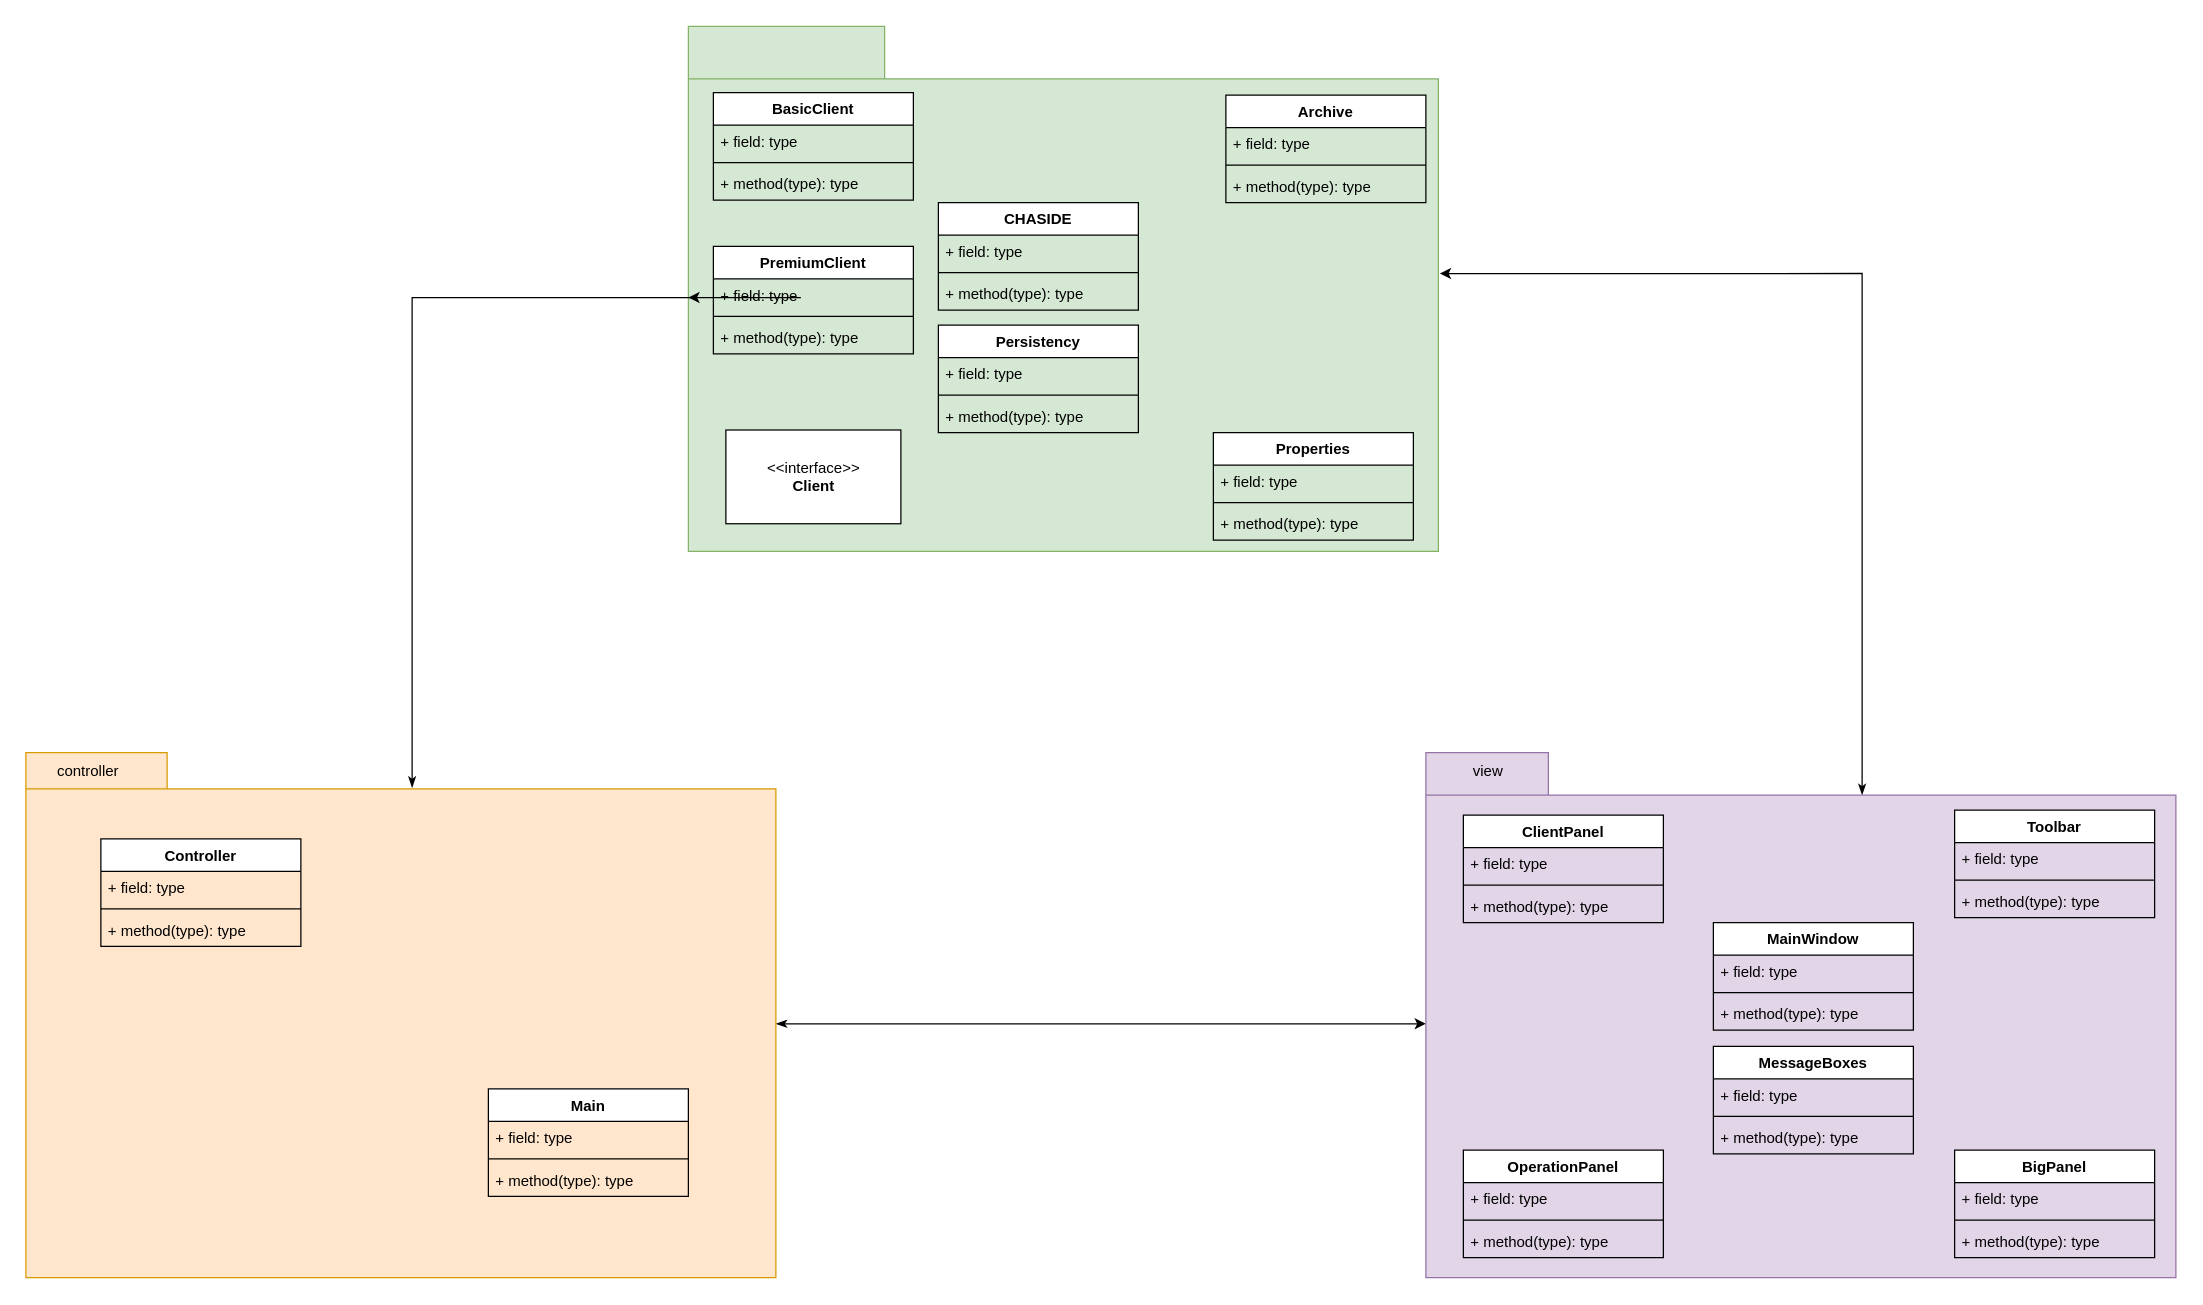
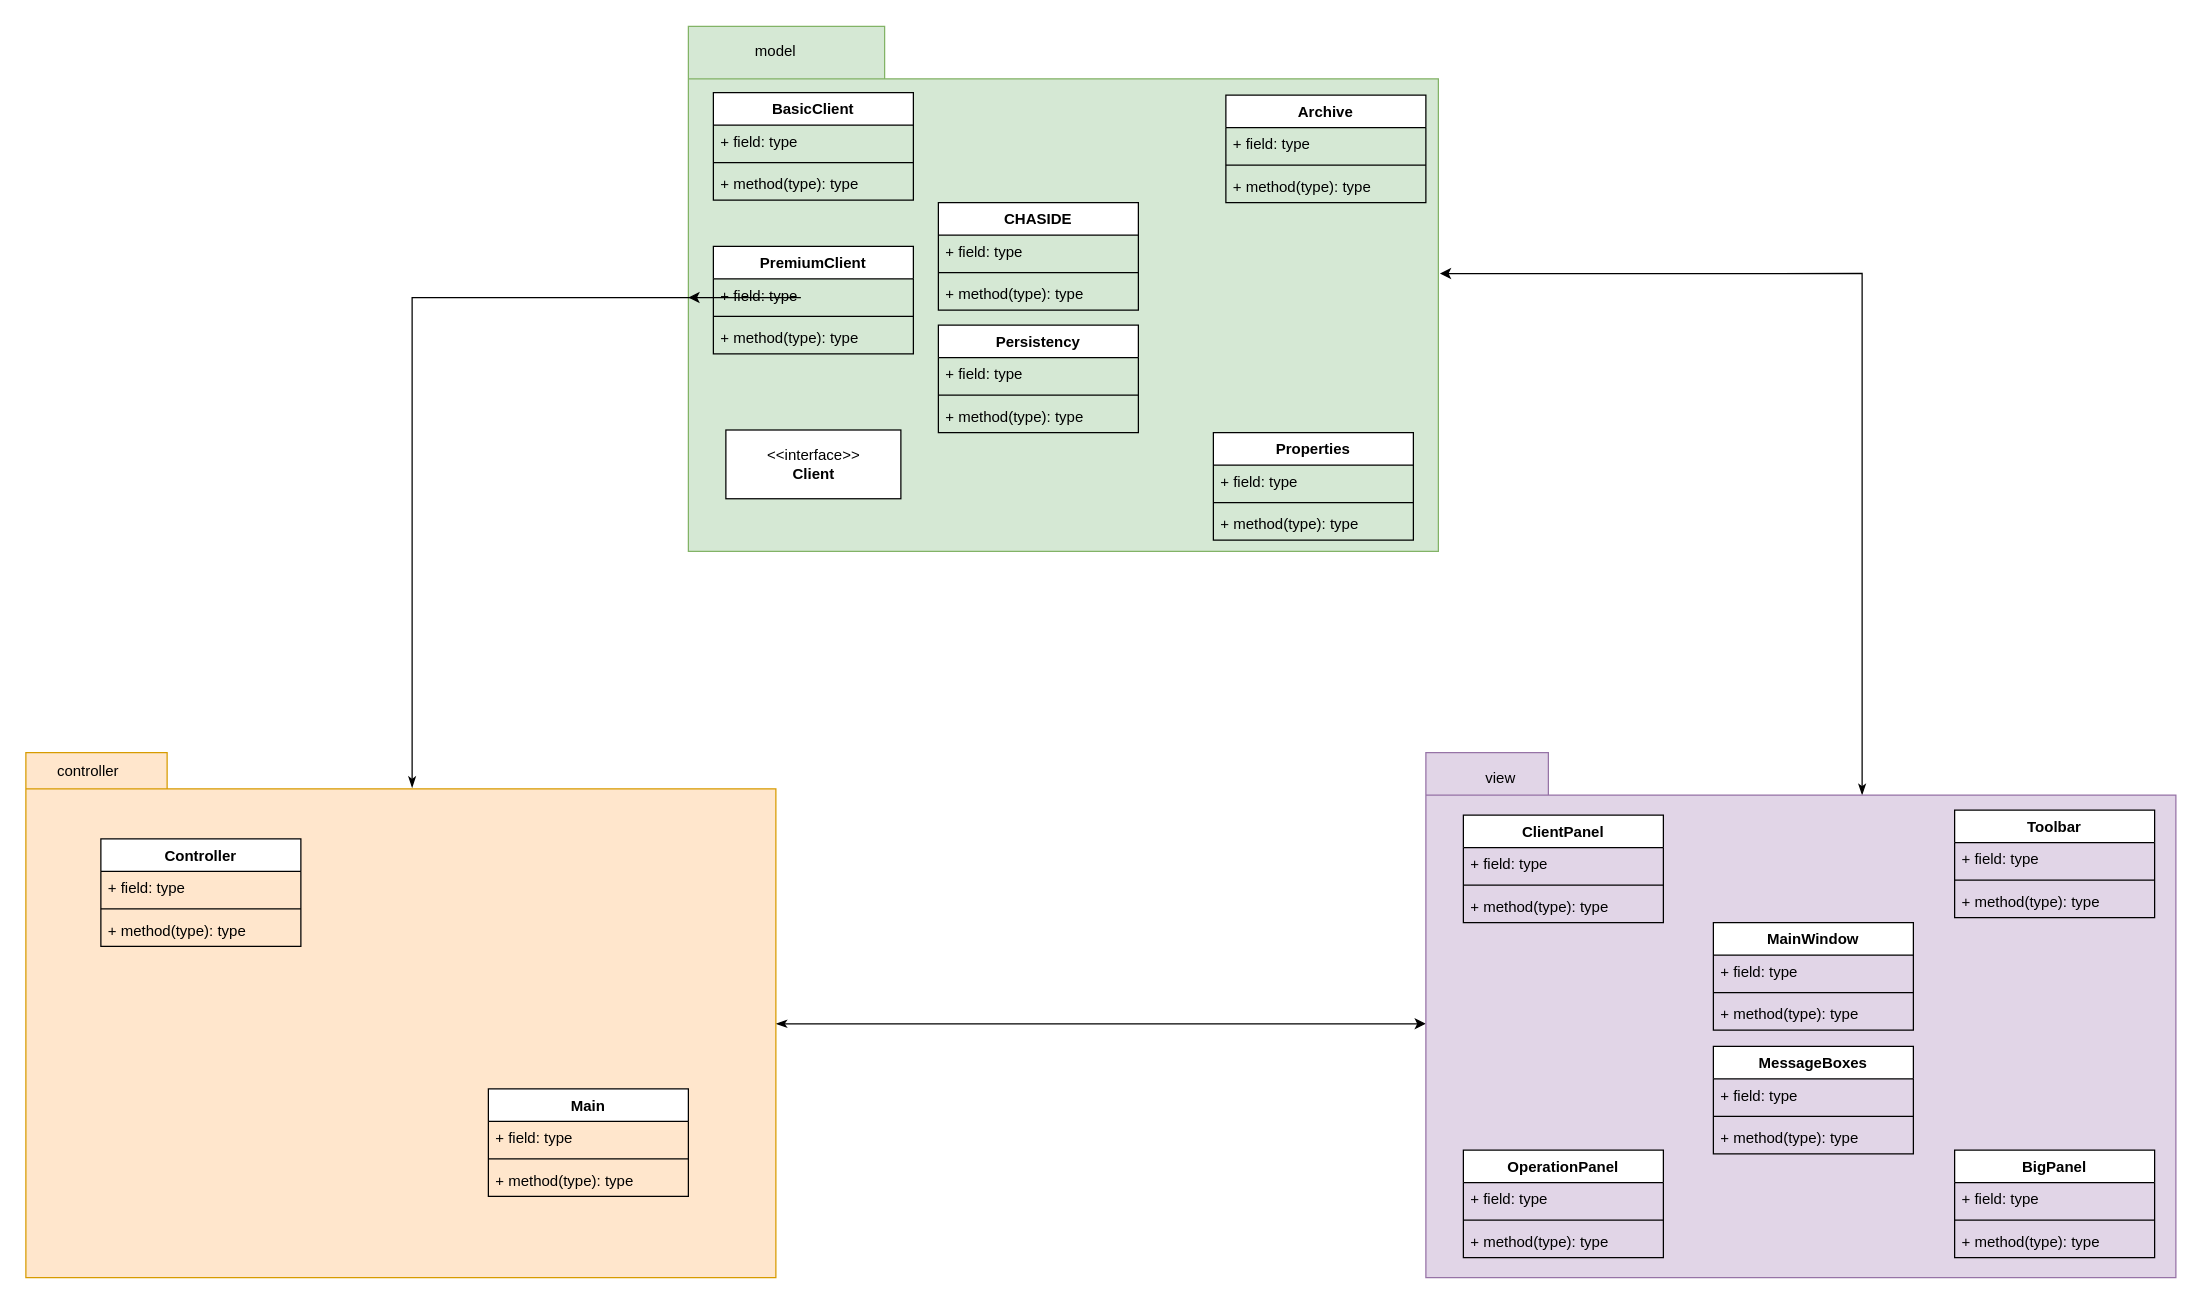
none -> (776, 51)
(813, 477) -> (813, 464)
(1488, 771) -> (1501, 778)
